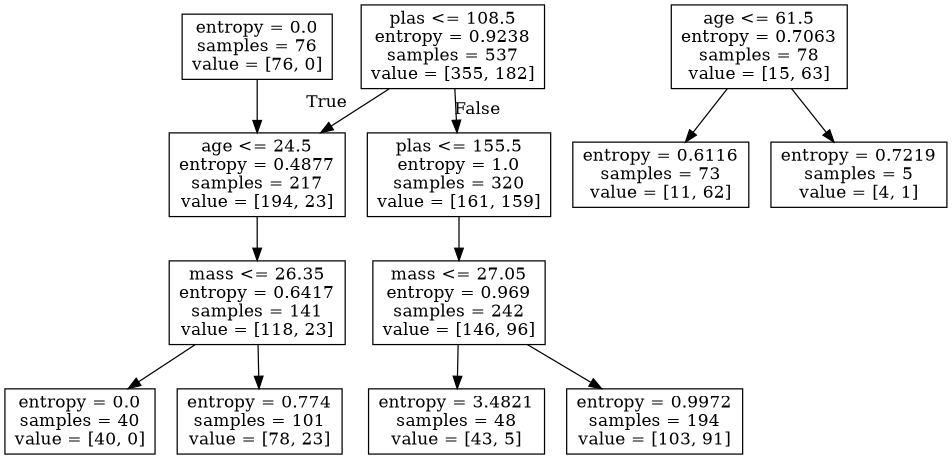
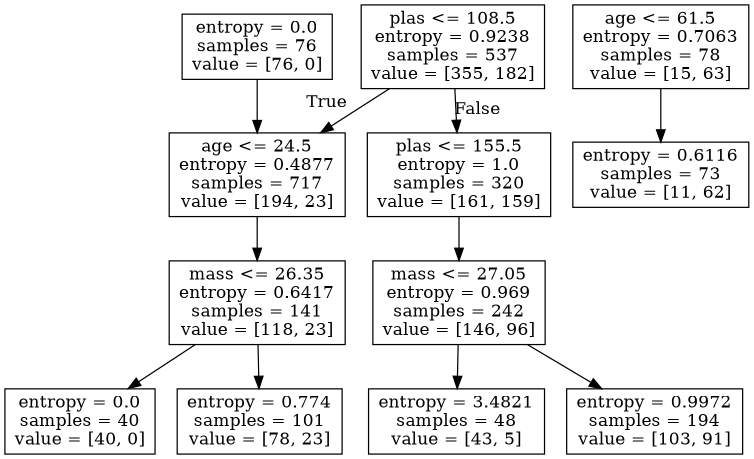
(257, 175) -> (257, 175)
(859, 175) -> none
